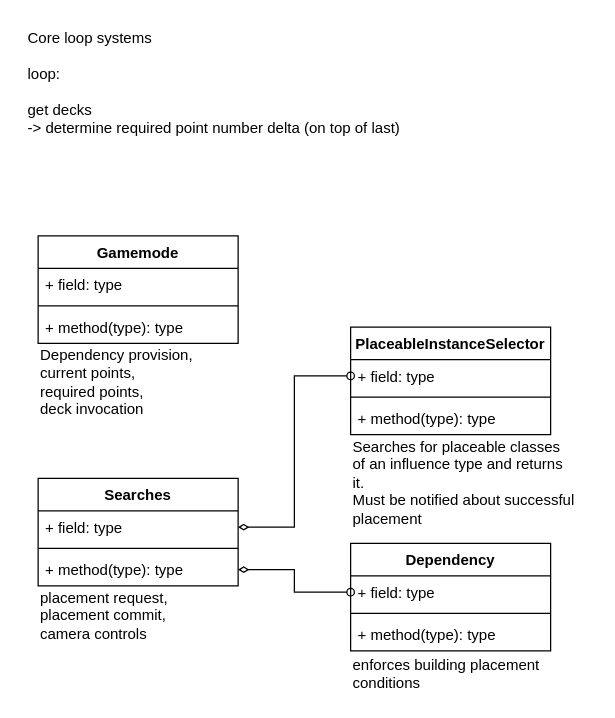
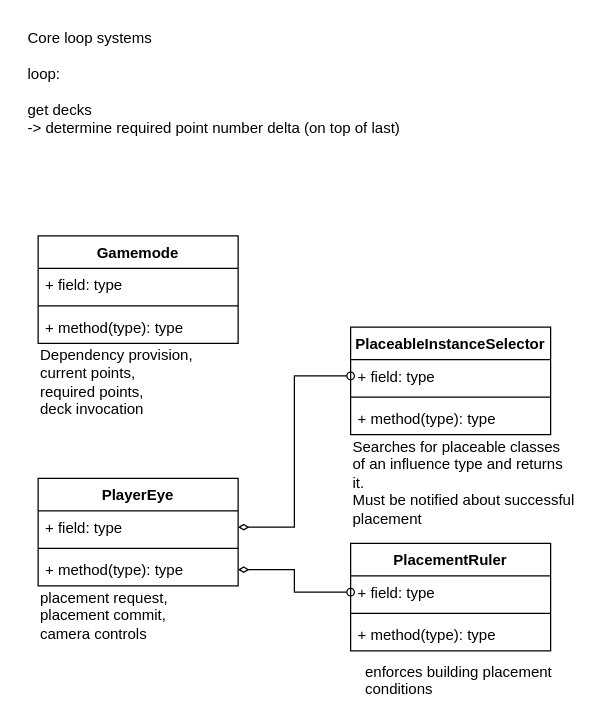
(138, 495) -> (138, 495)
(450, 560) -> (450, 560)
(451, 672) -> (463, 678)
